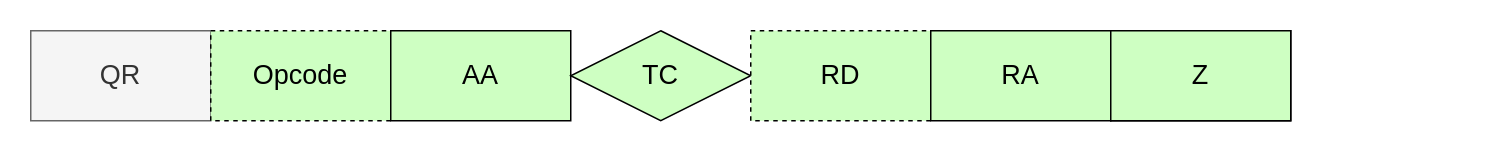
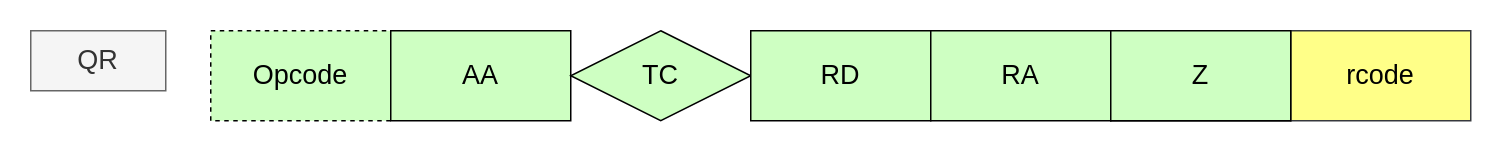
(121, 76) -> (98, 61)
(841, 76) -> (841, 76)
none -> (1381, 76)
